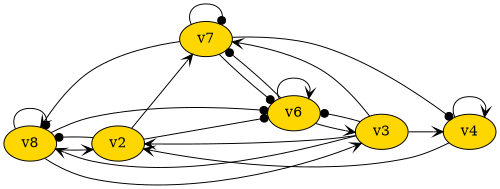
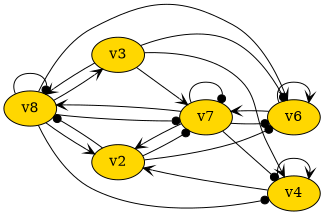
(257, 76) -> (250, 111)
(159, 95) -> (163, 146)
(159, 109) -> (163, 4)
none -> (113, 119)
(330, 127) -> none
(255, 143) -> (162, 133)
none -> (133, 203)
